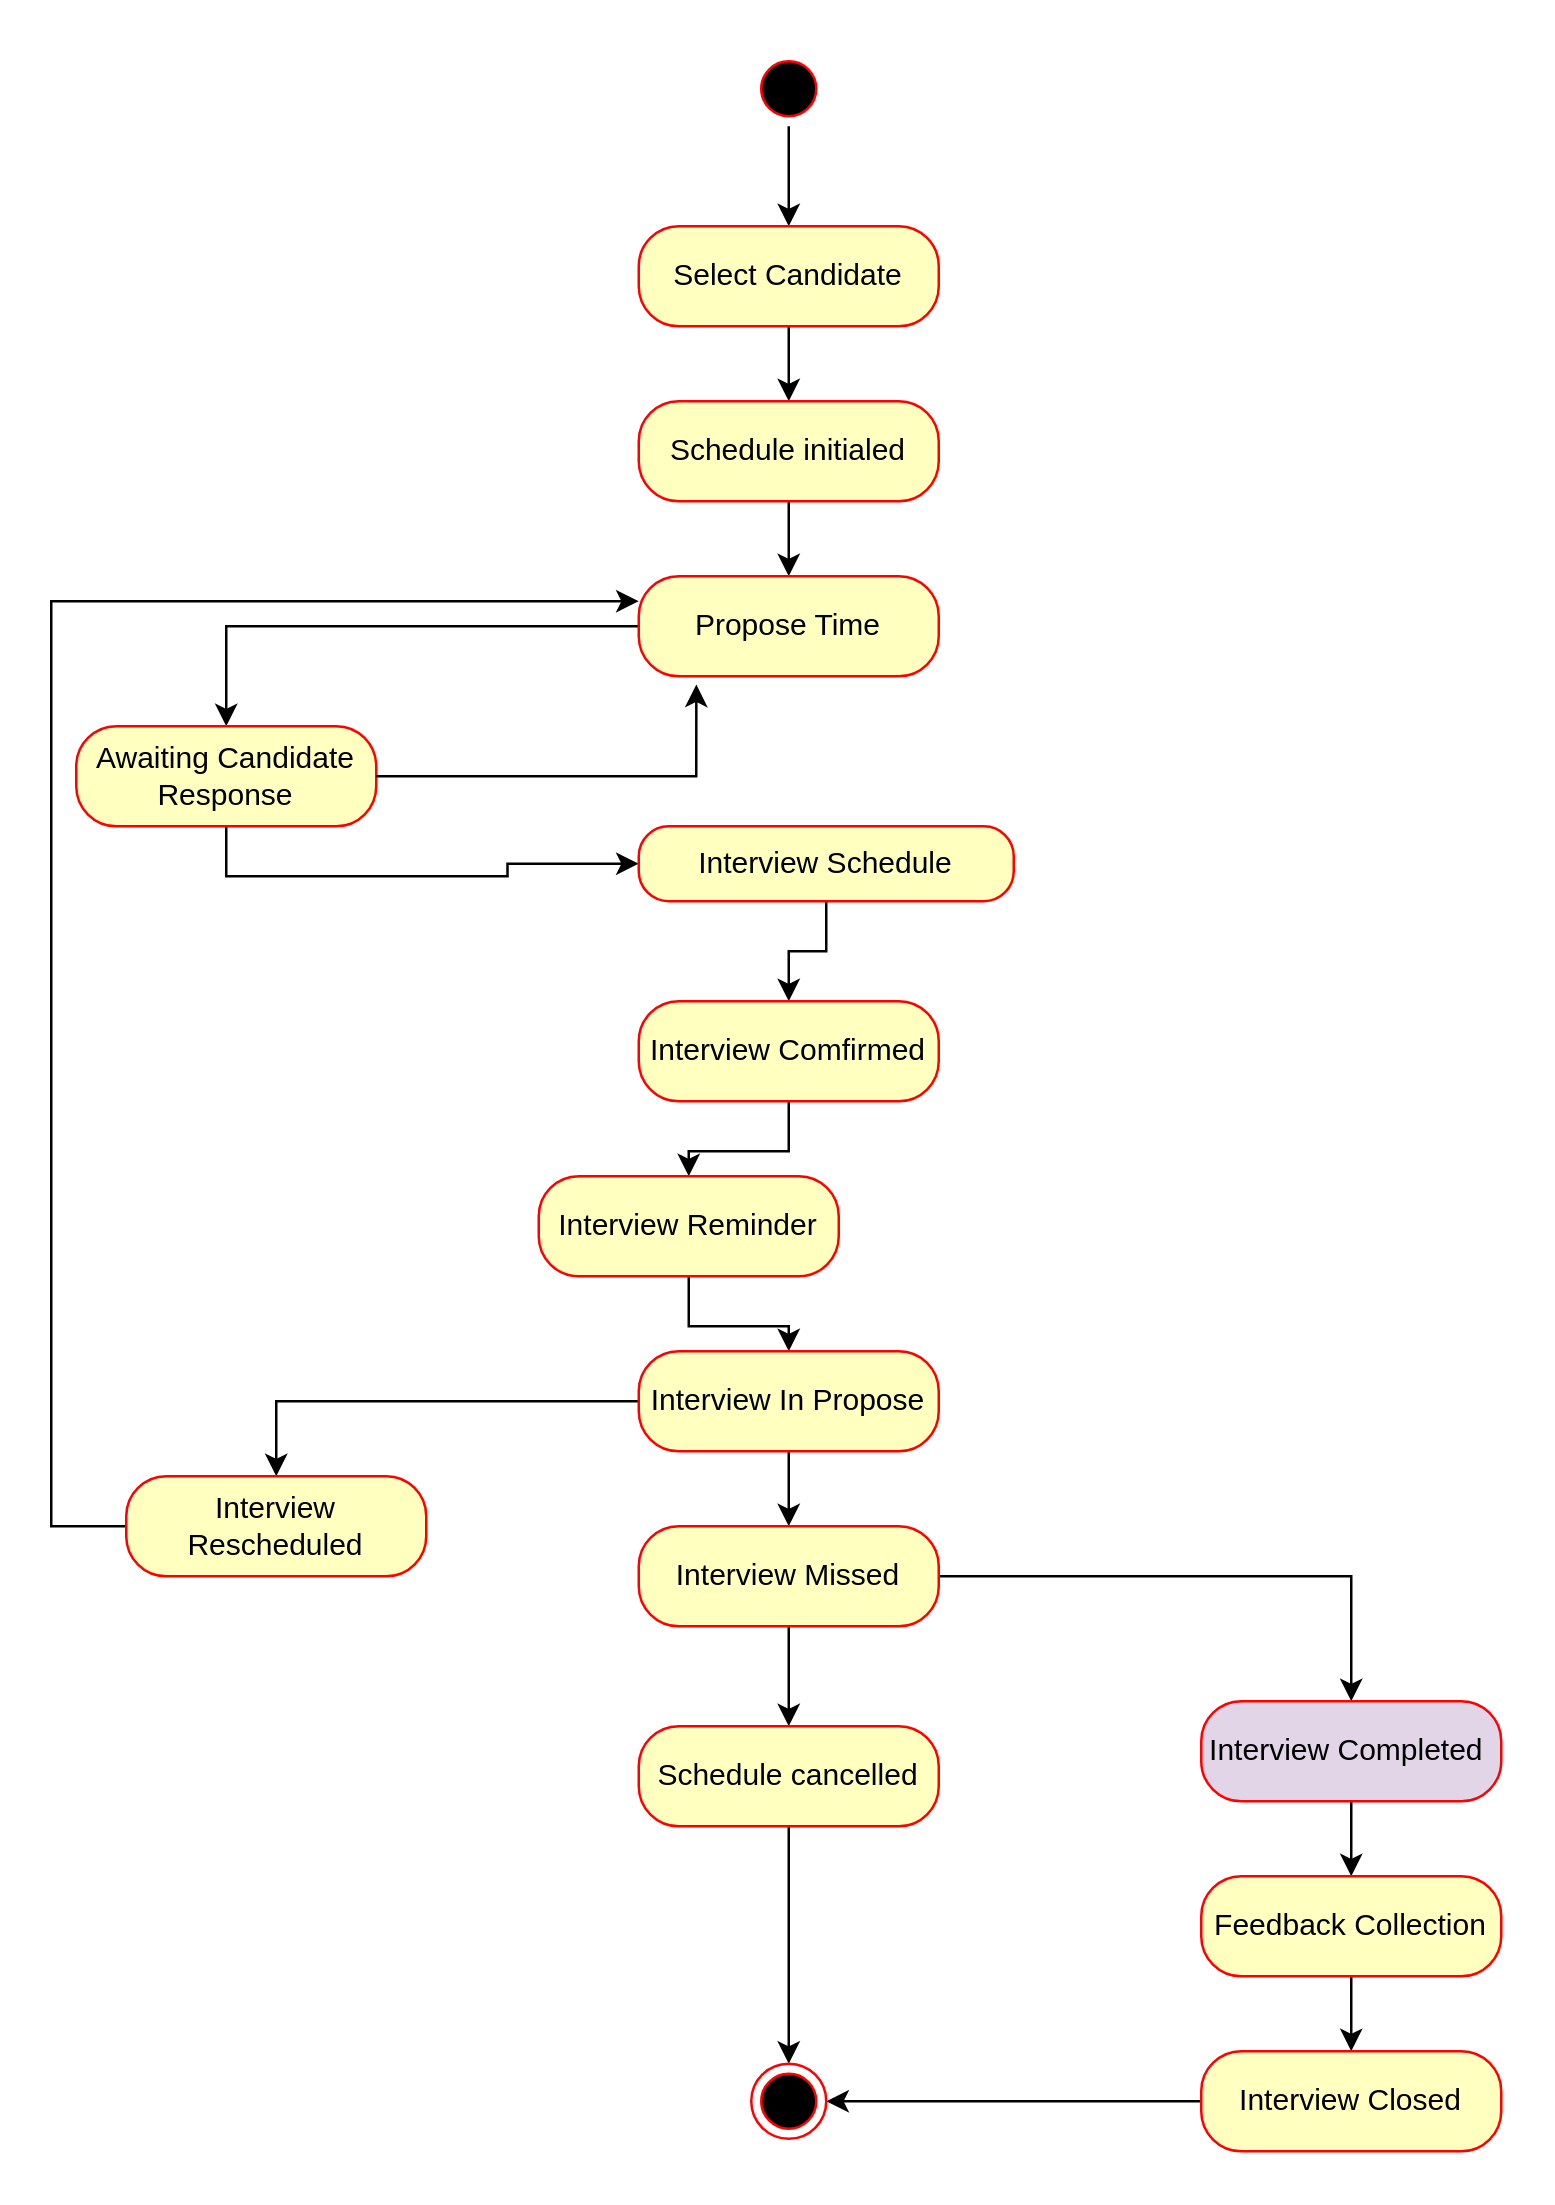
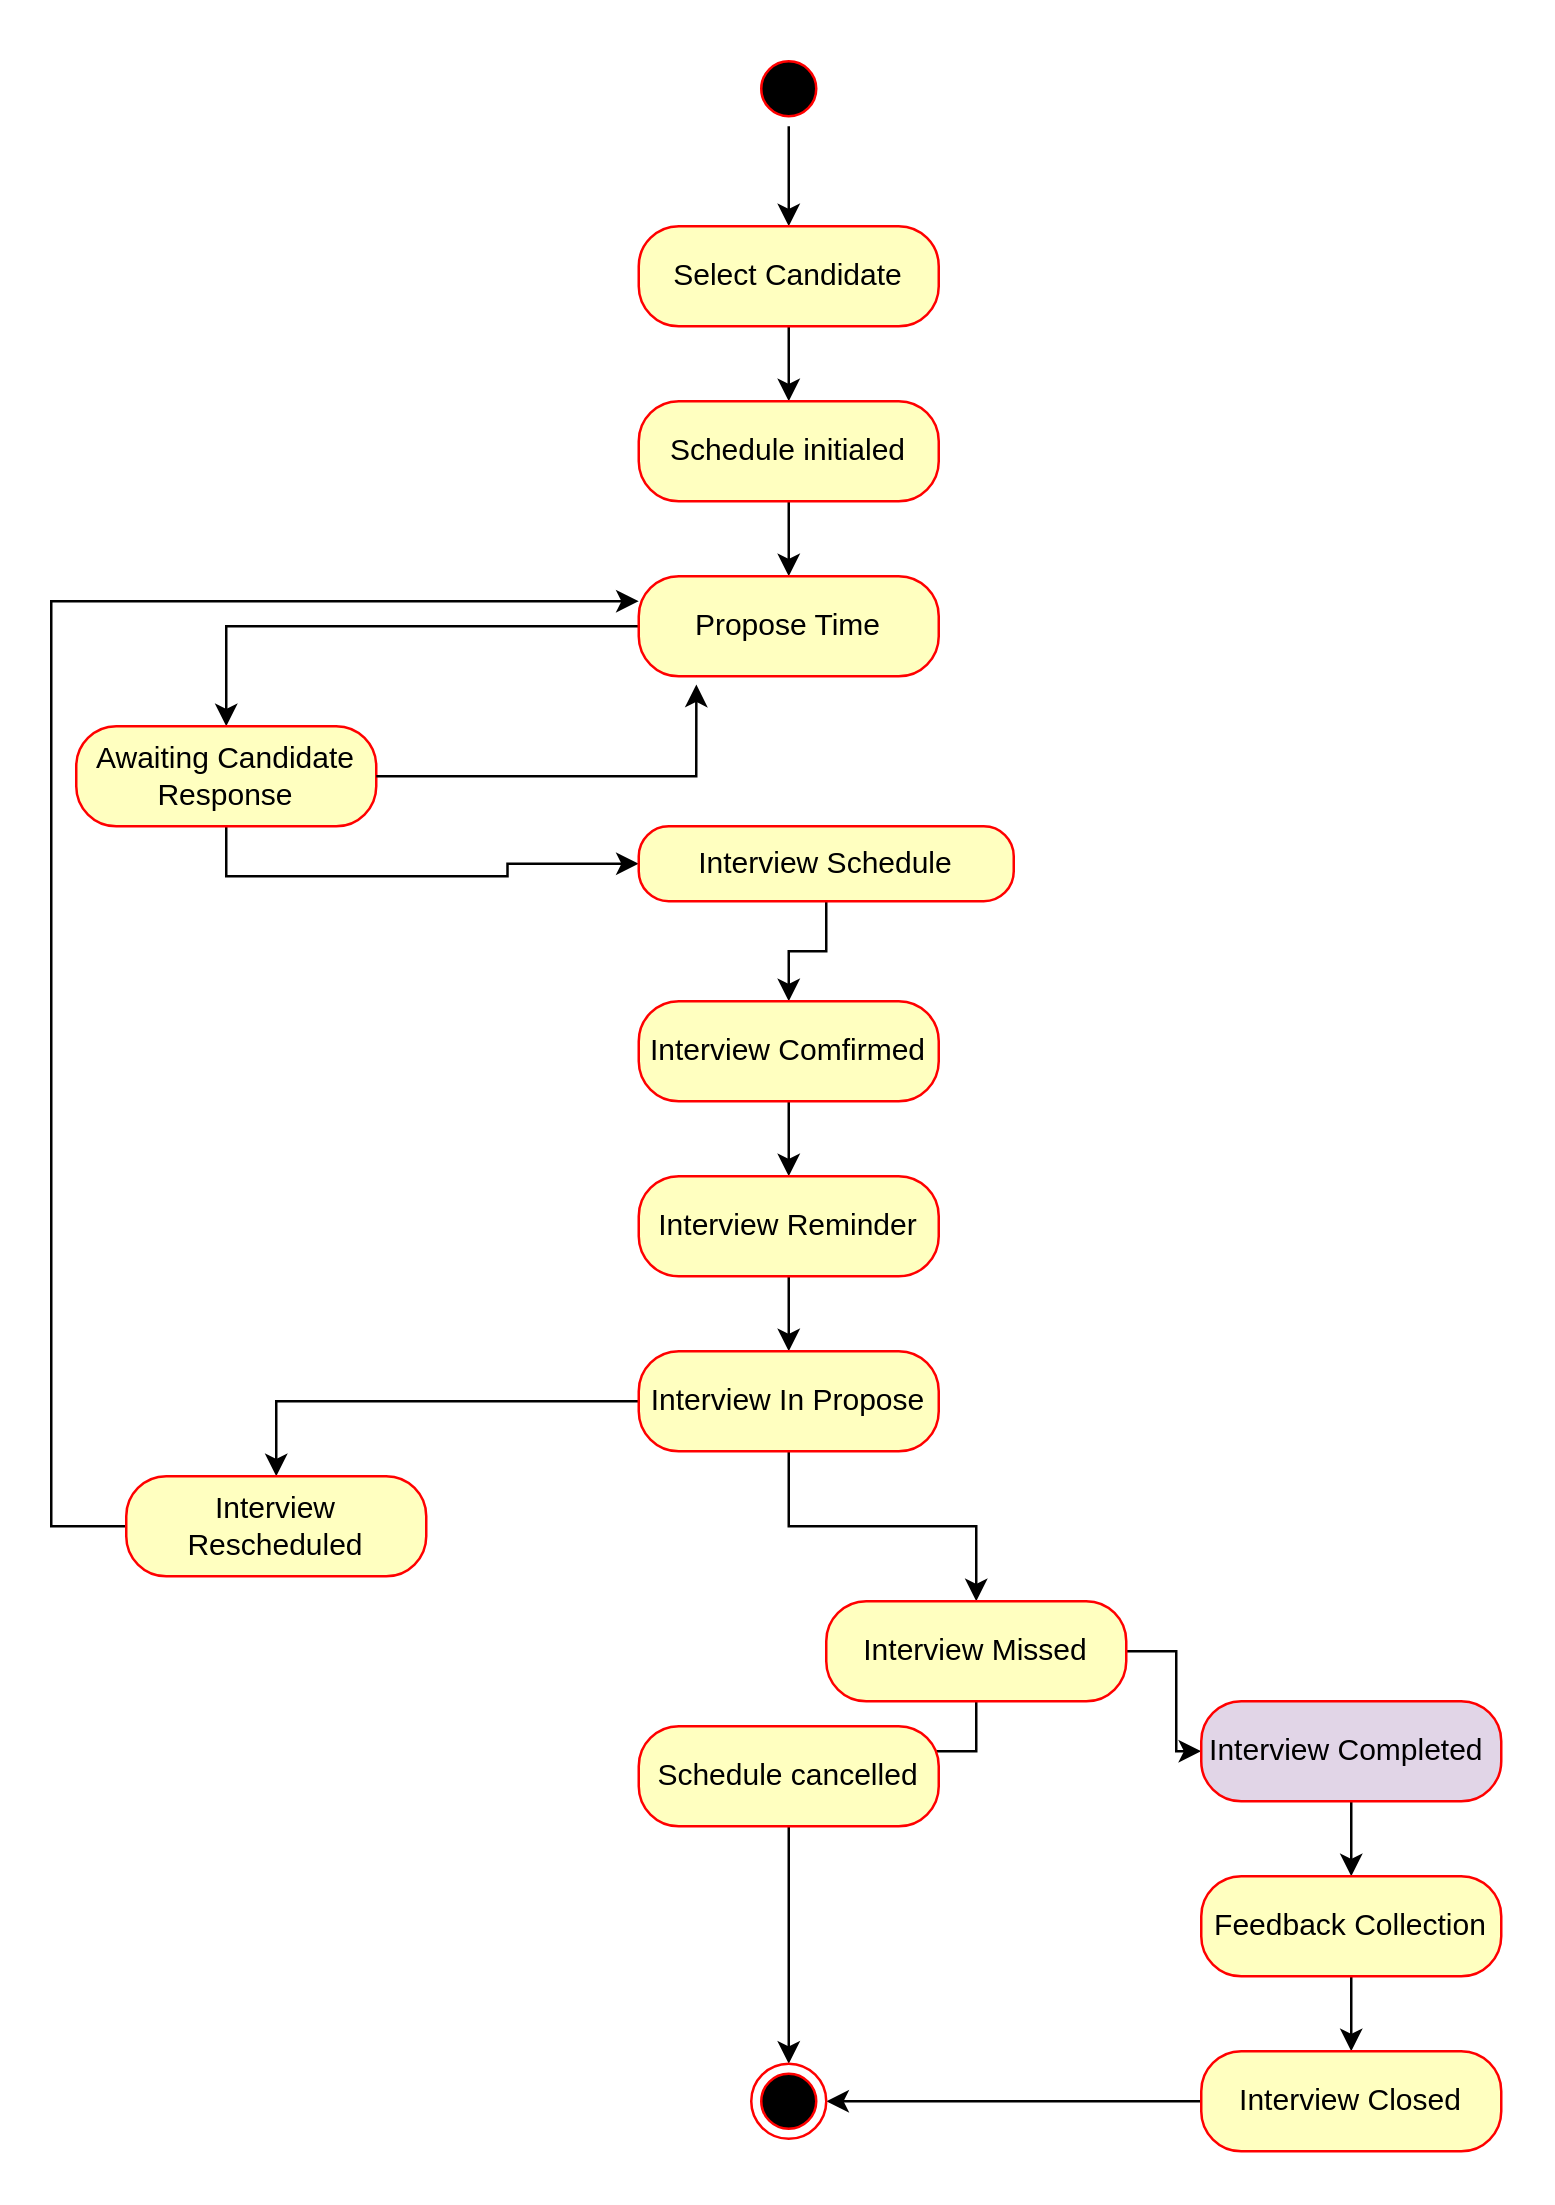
(689, 1226) -> (789, 1226)
(789, 1576) -> (976, 1651)
